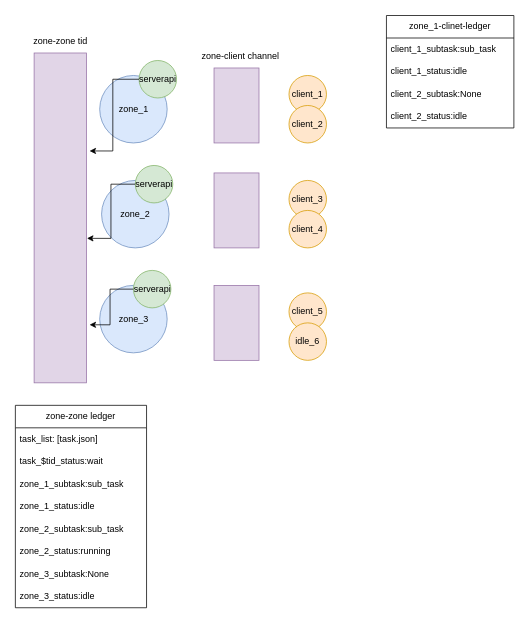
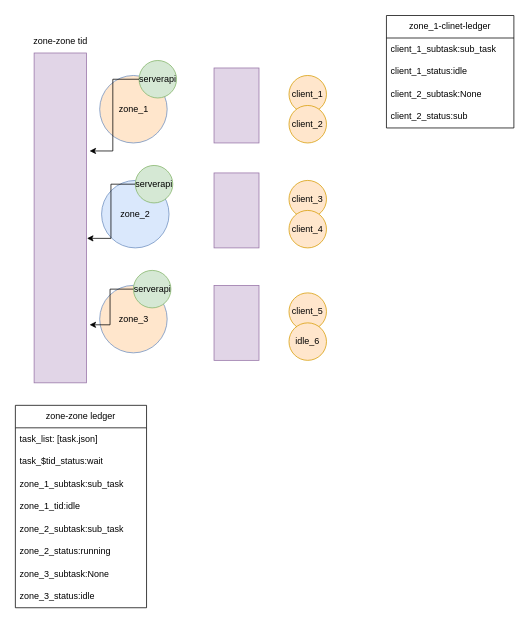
(240, 57) -> none
(134, 109) -> (134, 109)
(436, 117) -> (435, 117)
(134, 319) -> (134, 319)
(62, 507) -> (53, 507)
